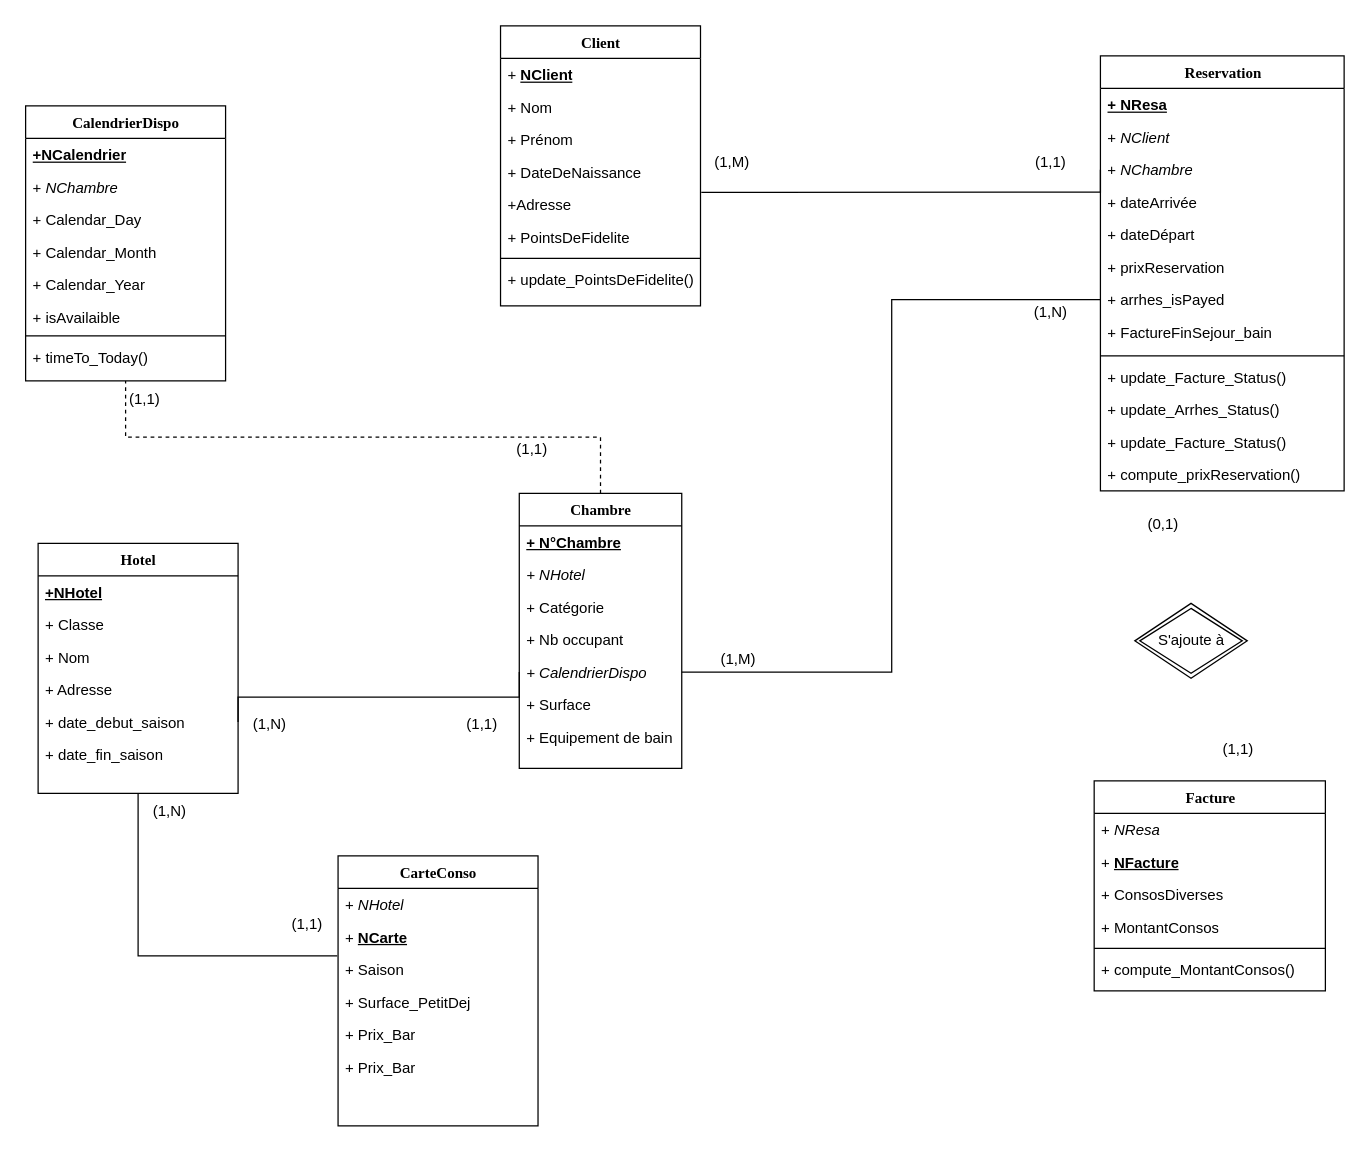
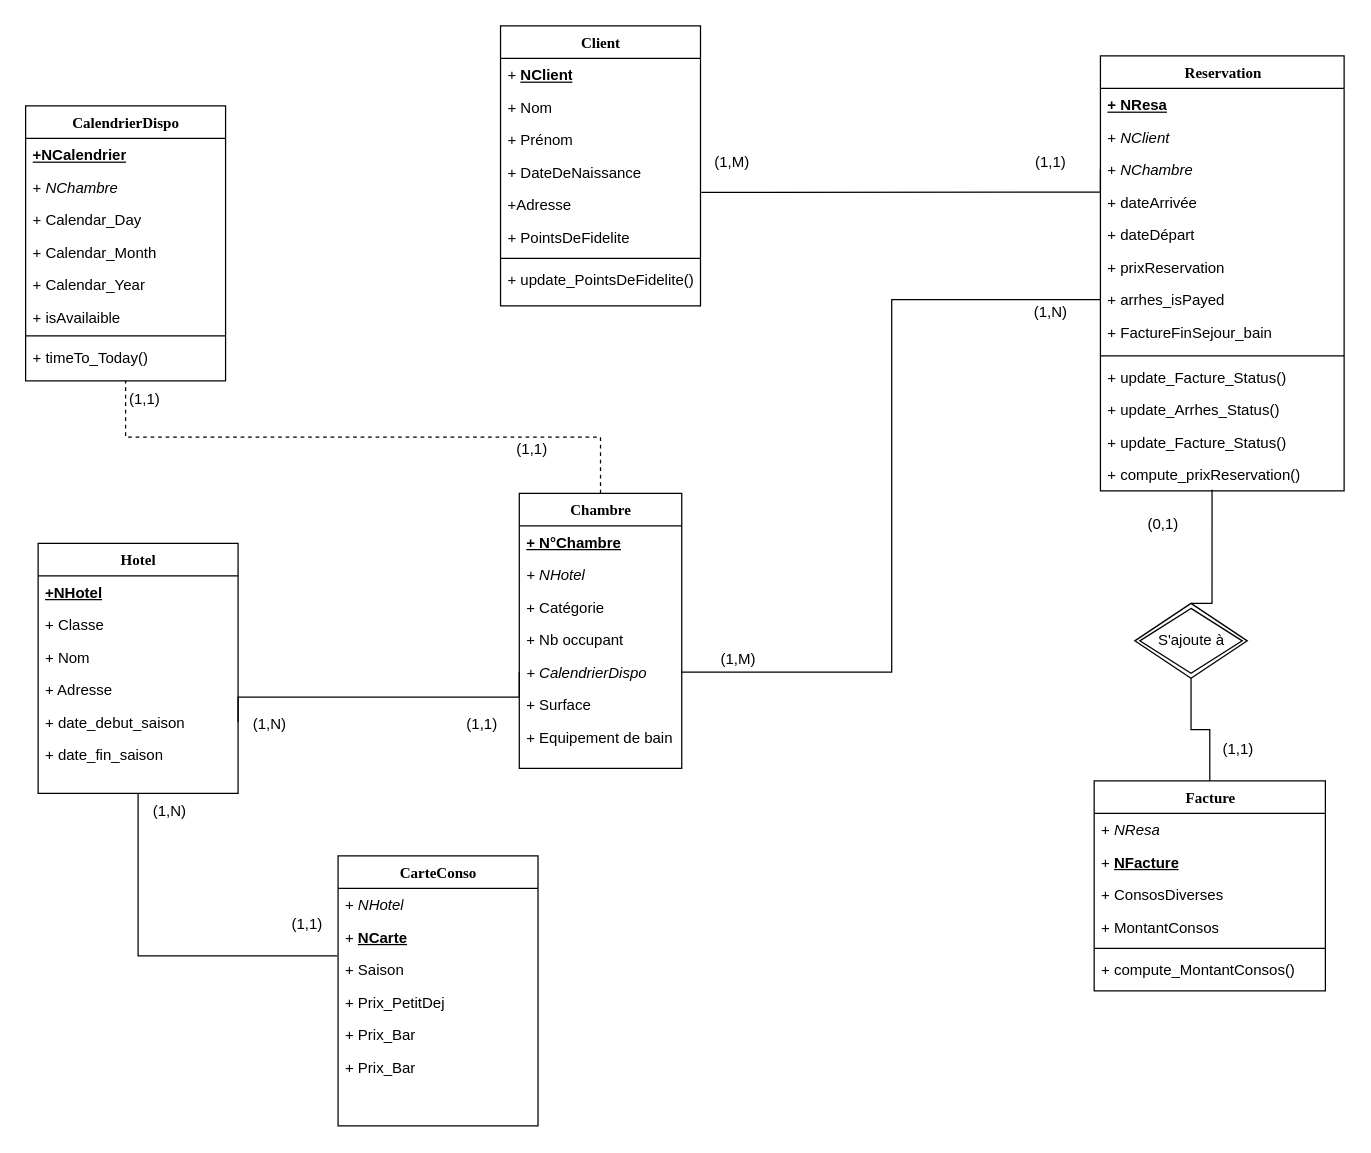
none -> (1212, 557)
none -> (1199, 729)
(417, 1003) -> (403, 1003)
